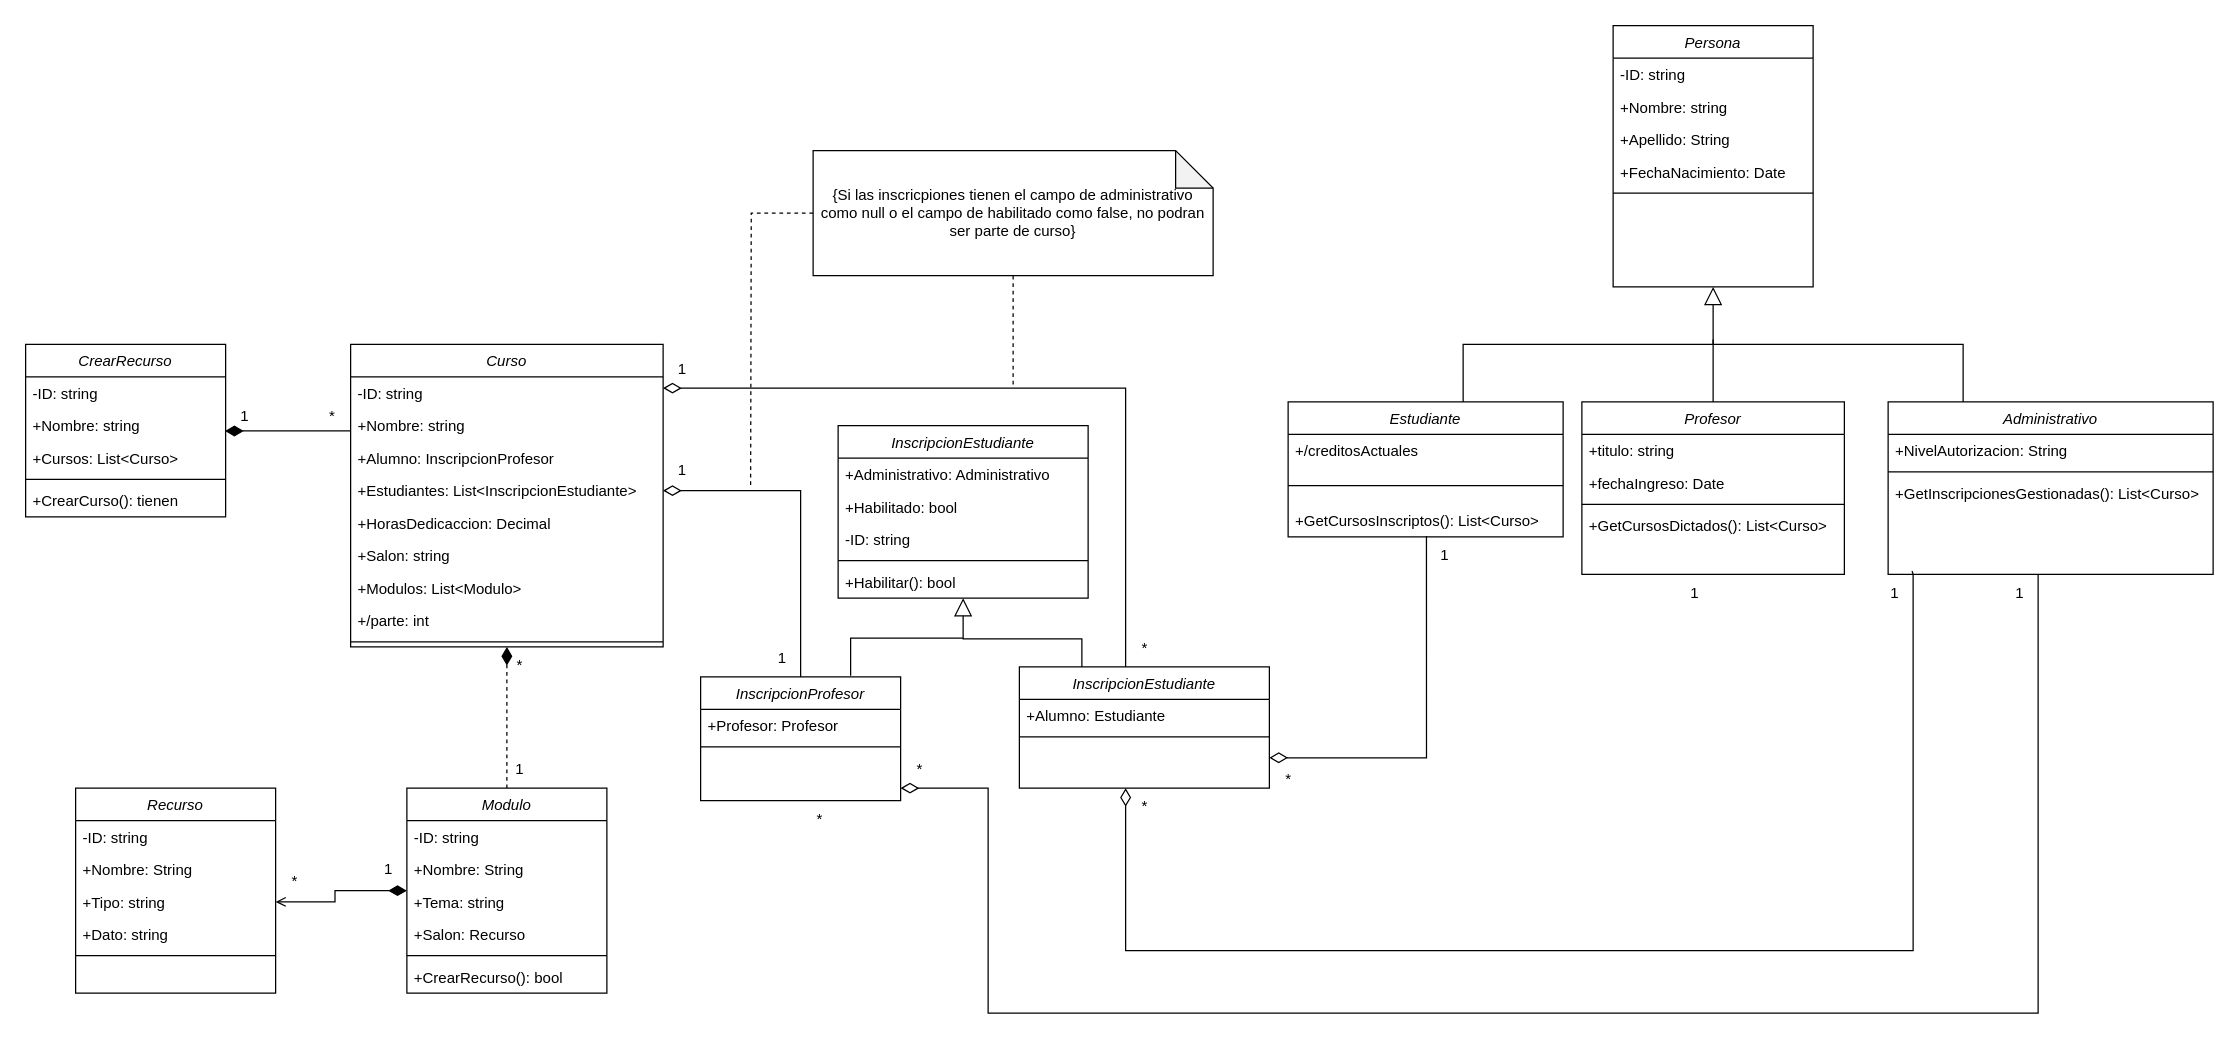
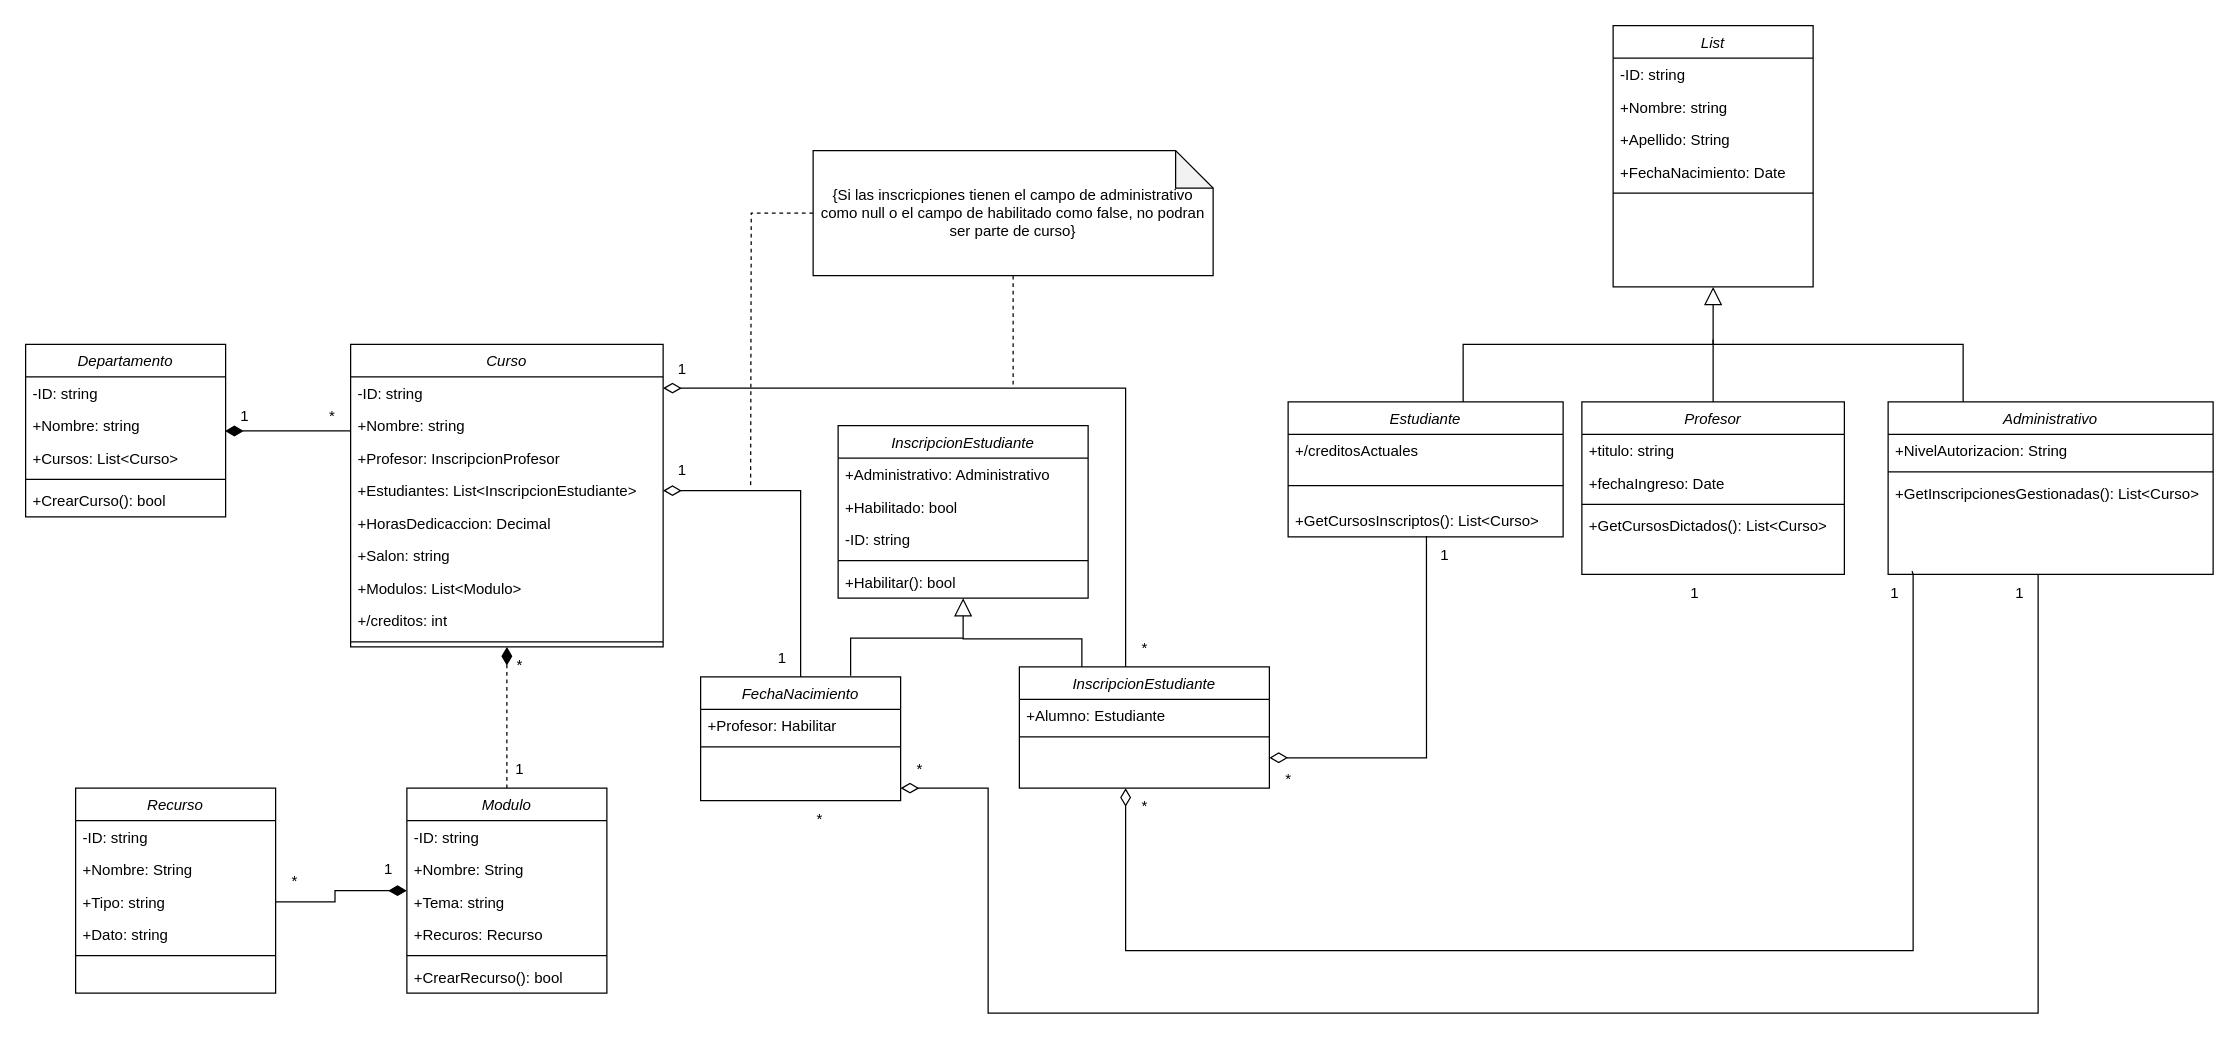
(1713, 43) -> (1713, 43)
(125, 361) -> (125, 361)
(465, 459) -> (476, 459)
(115, 501) -> (106, 501)
(402, 621) -> (413, 621)
(800, 694) -> (800, 694)
(783, 726) -> (782, 726)
(282, 902) -> (281, 902)
(471, 935) -> (481, 935)
